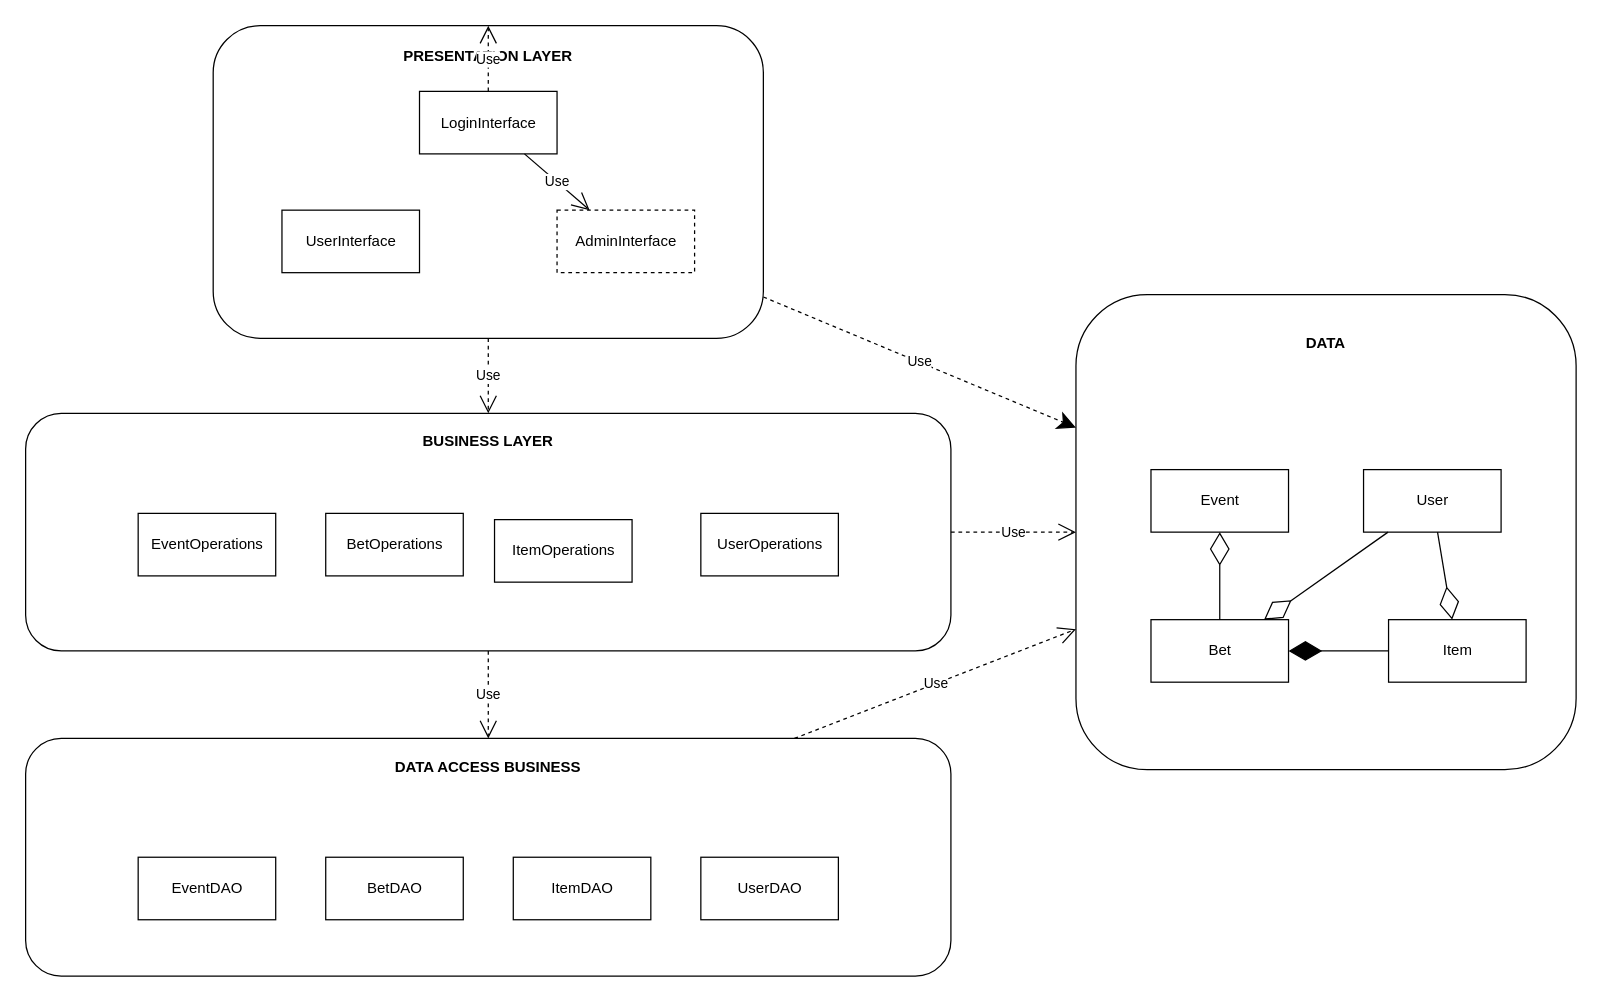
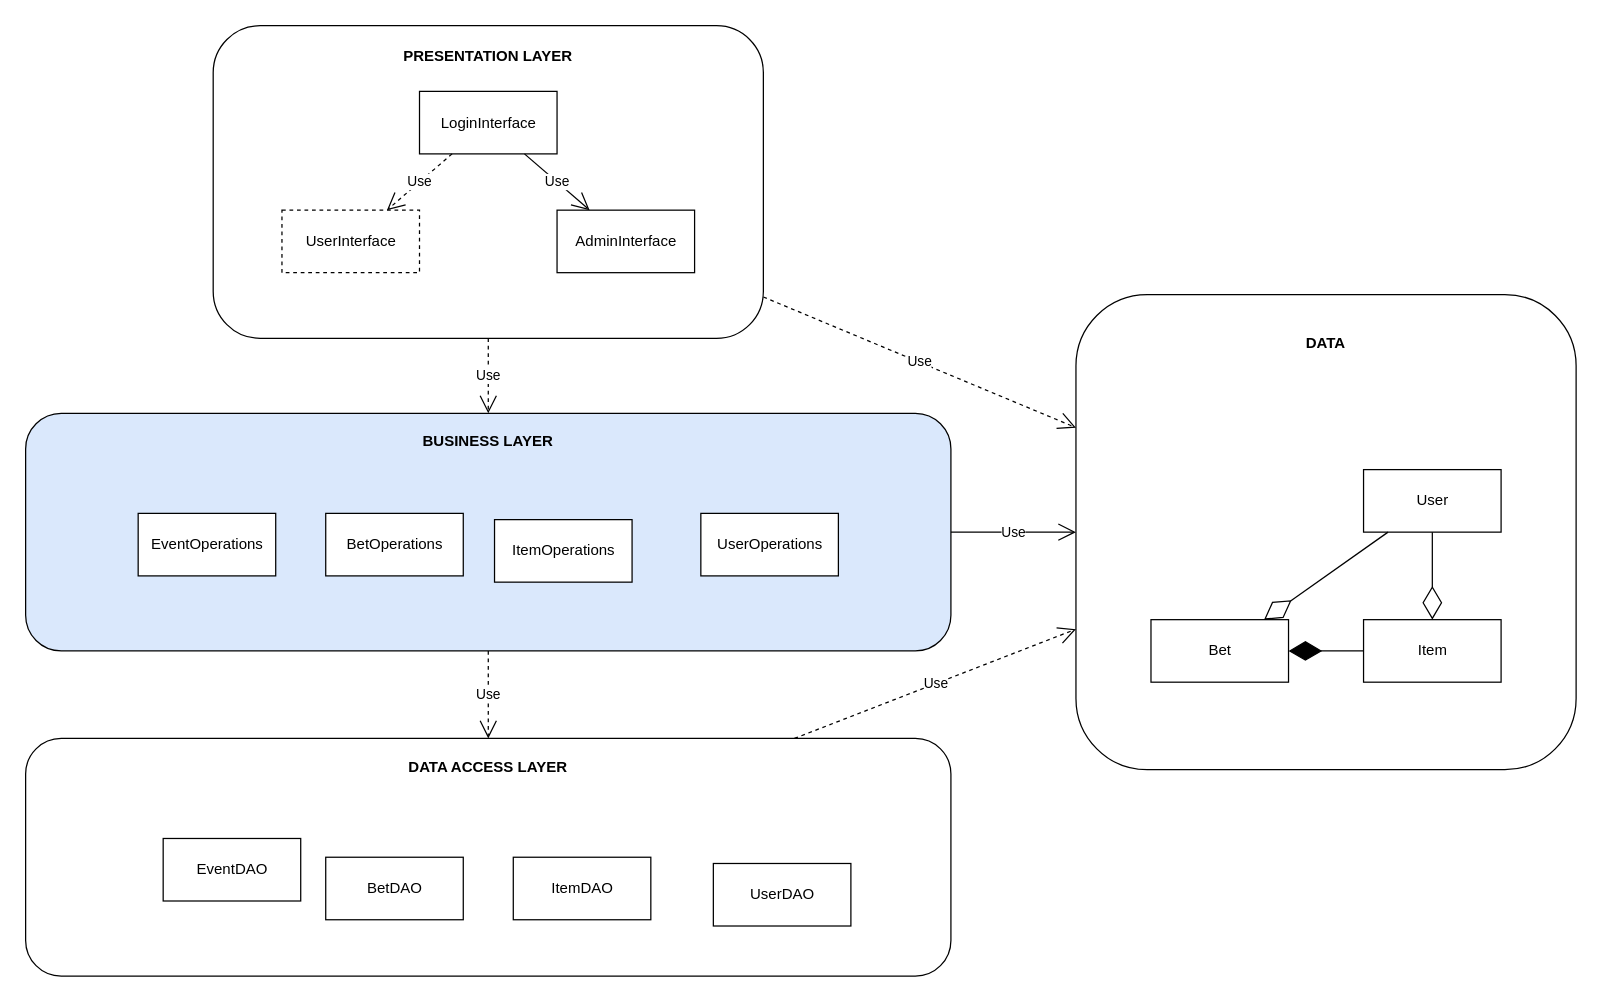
(488, 60) -> (421, 181)
(351, 241) -> (351, 241)
(626, 241) -> (626, 241)
(1061, 421) -> (1066, 423)
(1219, 501) -> none
(488, 532) -> (488, 532)
(978, 532) -> (978, 532)
(1219, 592) -> none
(1457, 651) -> (1432, 651)
(488, 857) -> (488, 857)
(207, 888) -> (232, 869)
(769, 888) -> (782, 894)
